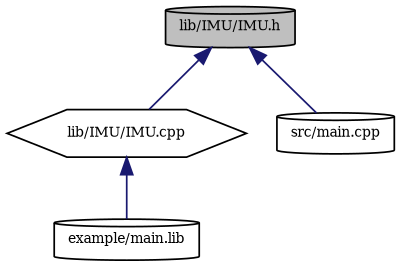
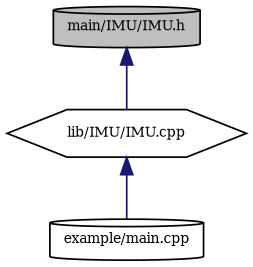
(230, 27) -> (127, 27)
(336, 133) -> none
(127, 240) -> (127, 240)
